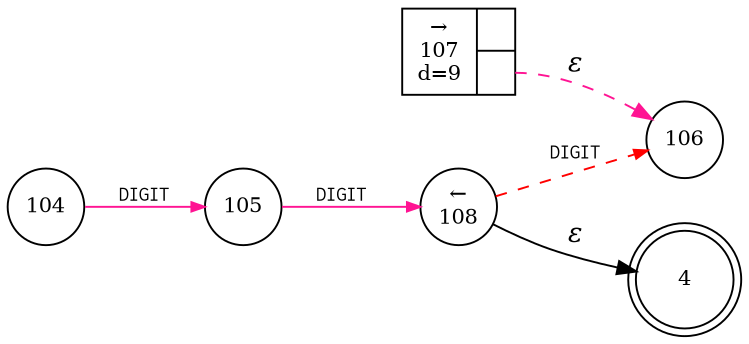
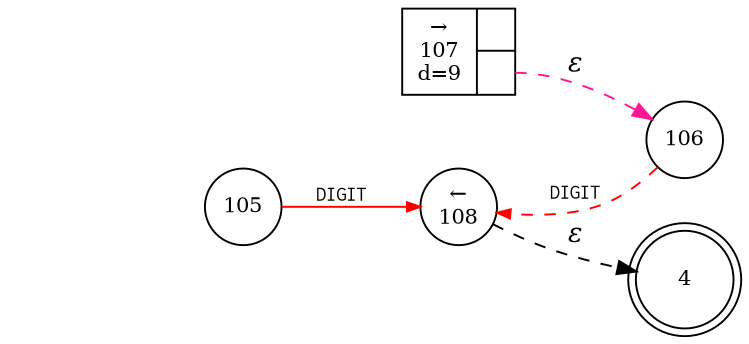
(565, 175) -> (590, 208)
(46, 207) -> none
(344, 207) -> (344, 207)
(554, 250) -> (554, 250)
